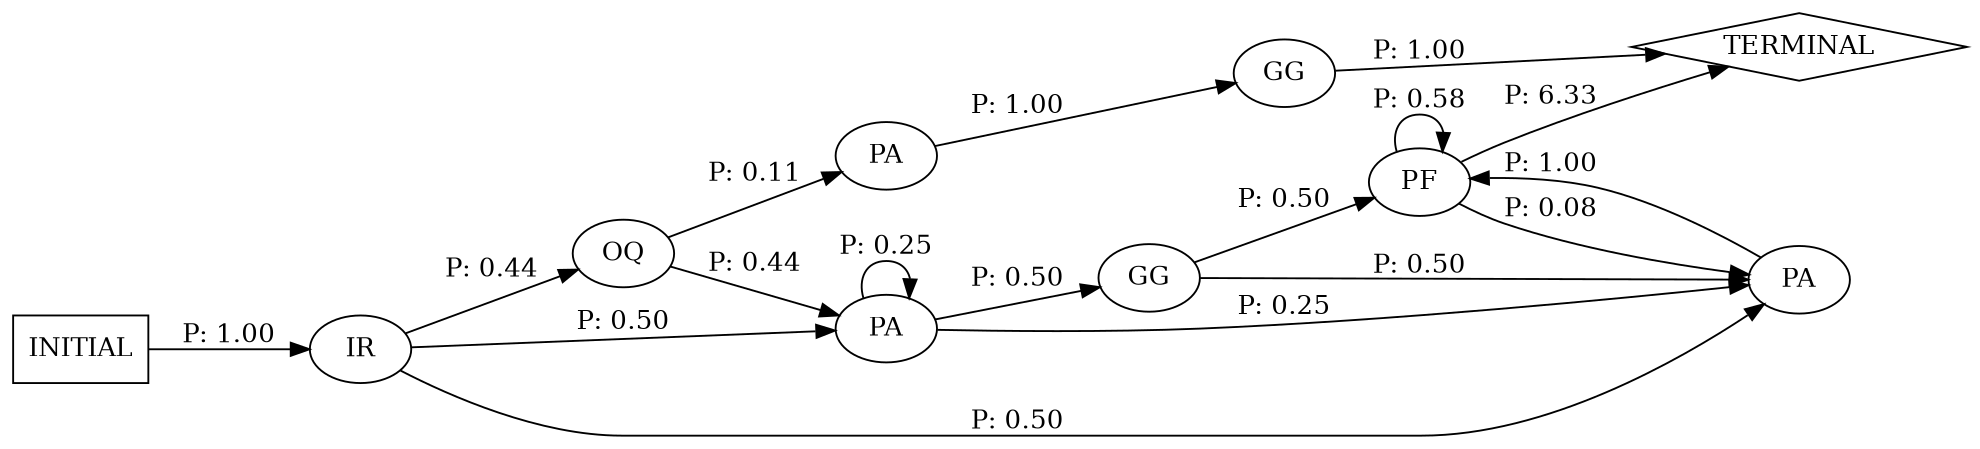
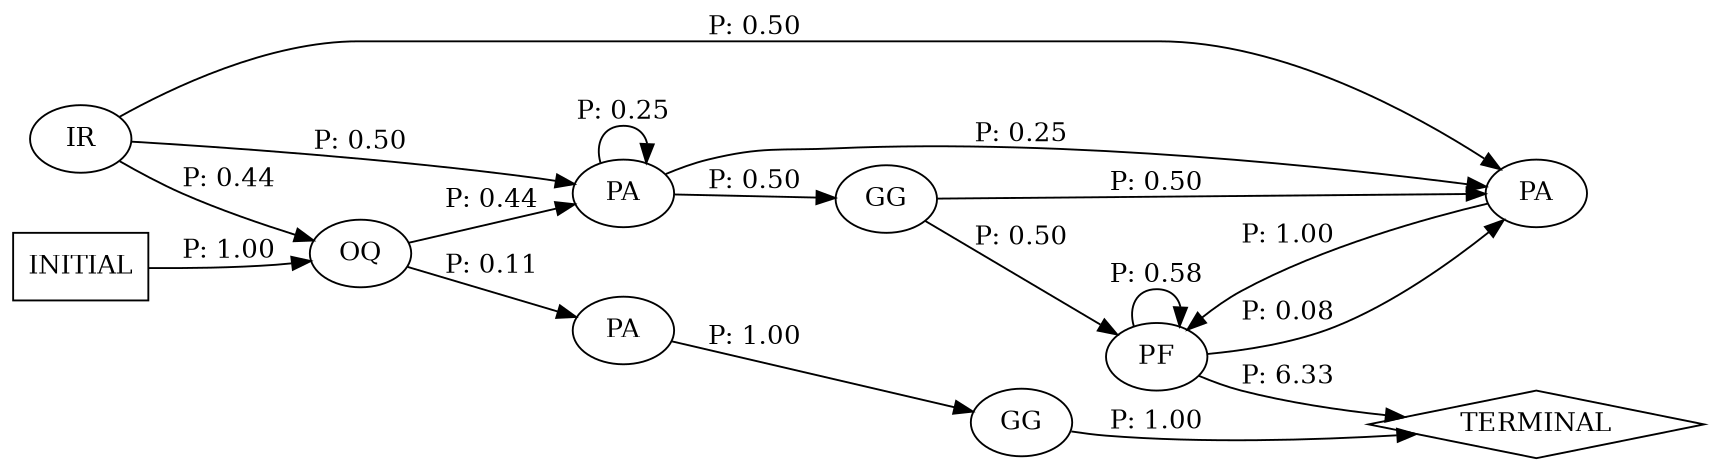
(220, 349) -> (220, 267)
